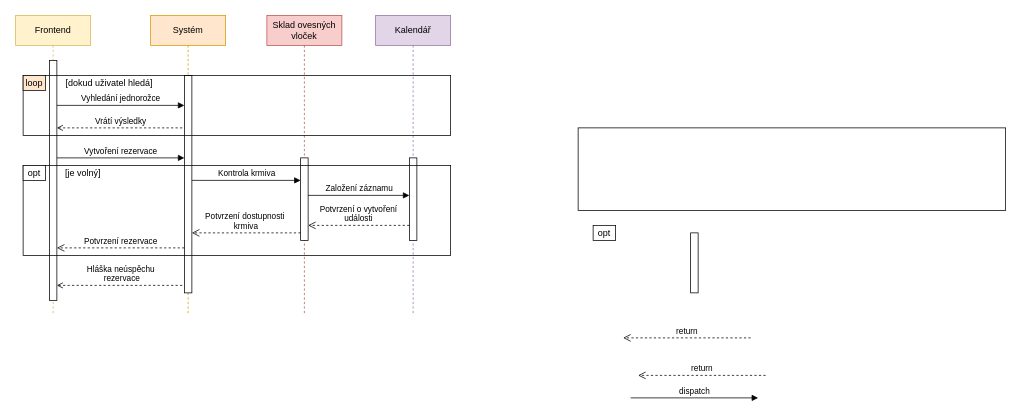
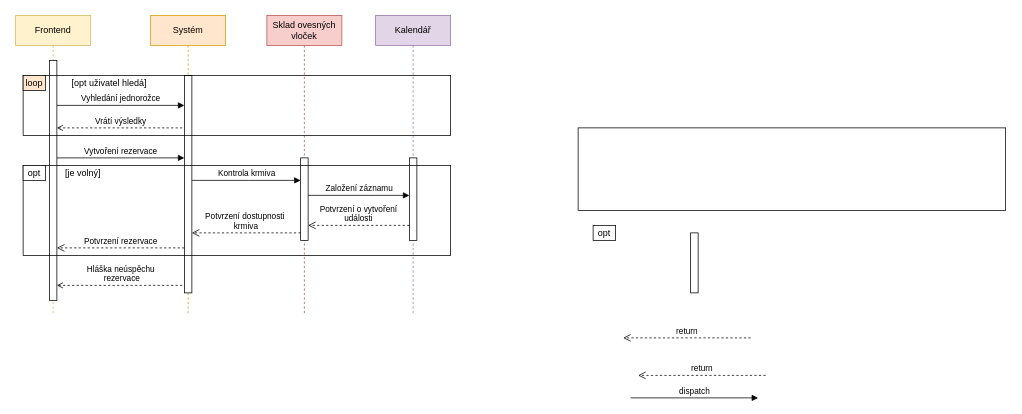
(109, 83) -> (109, 83)
